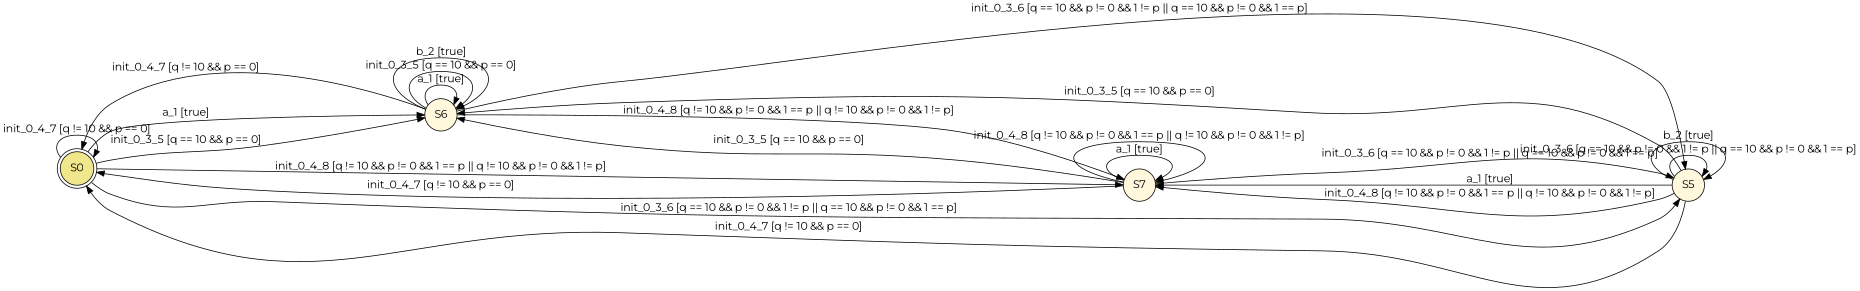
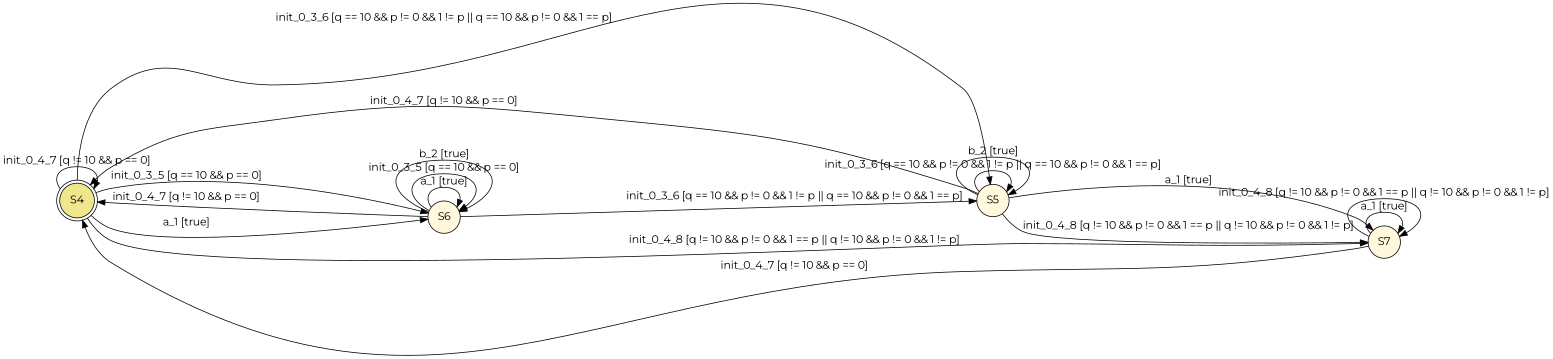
(1083, 101) -> none
(791, 120) -> none
(793, 154) -> none
(1412, 167) -> none
(77, 168) -> (77, 201)
